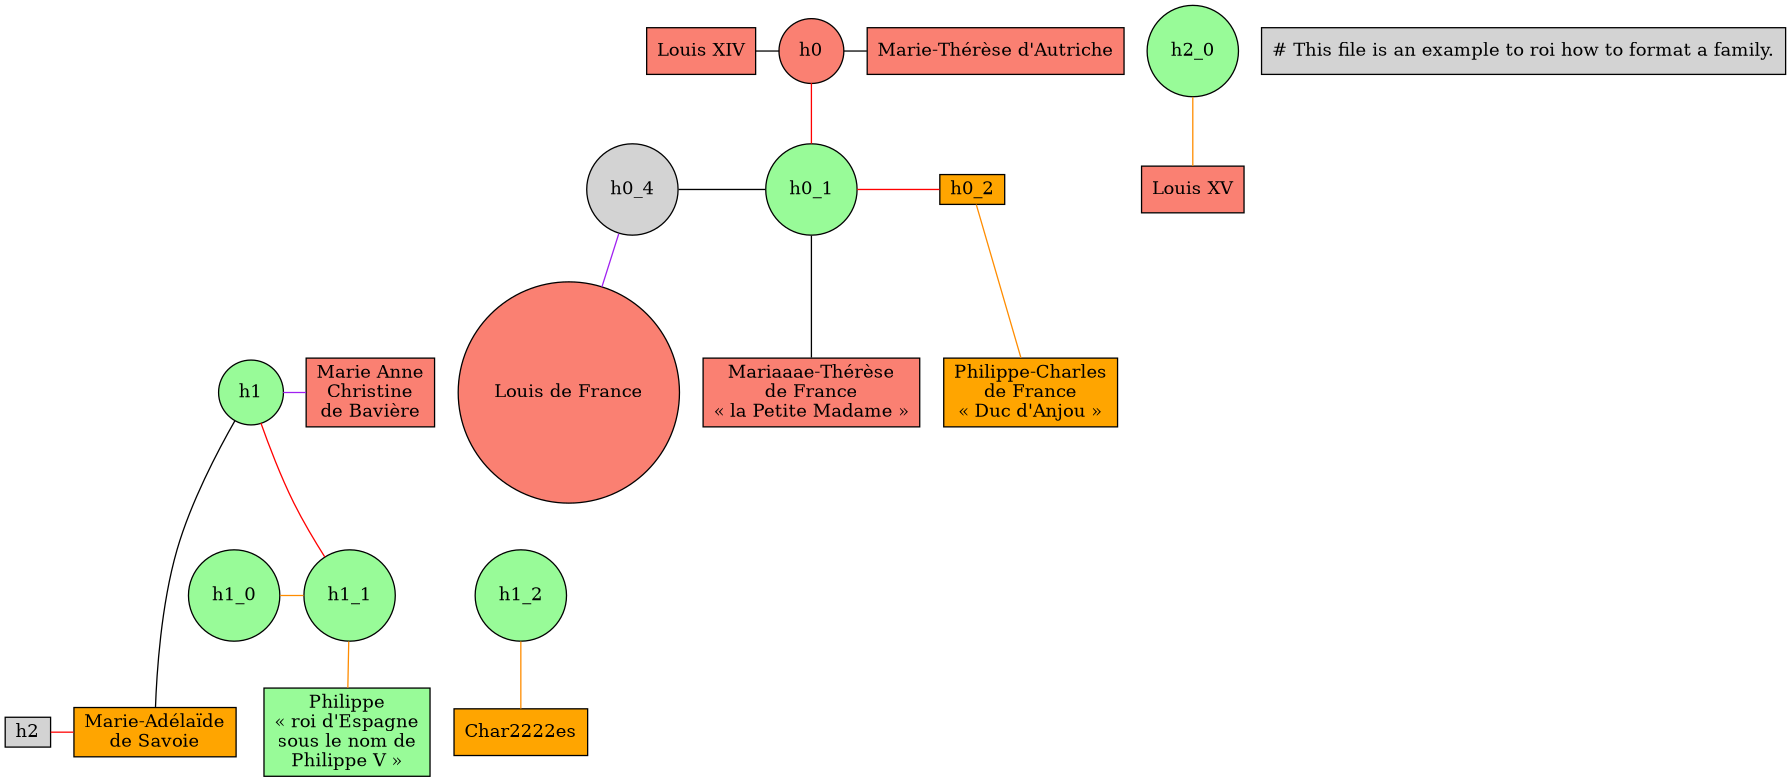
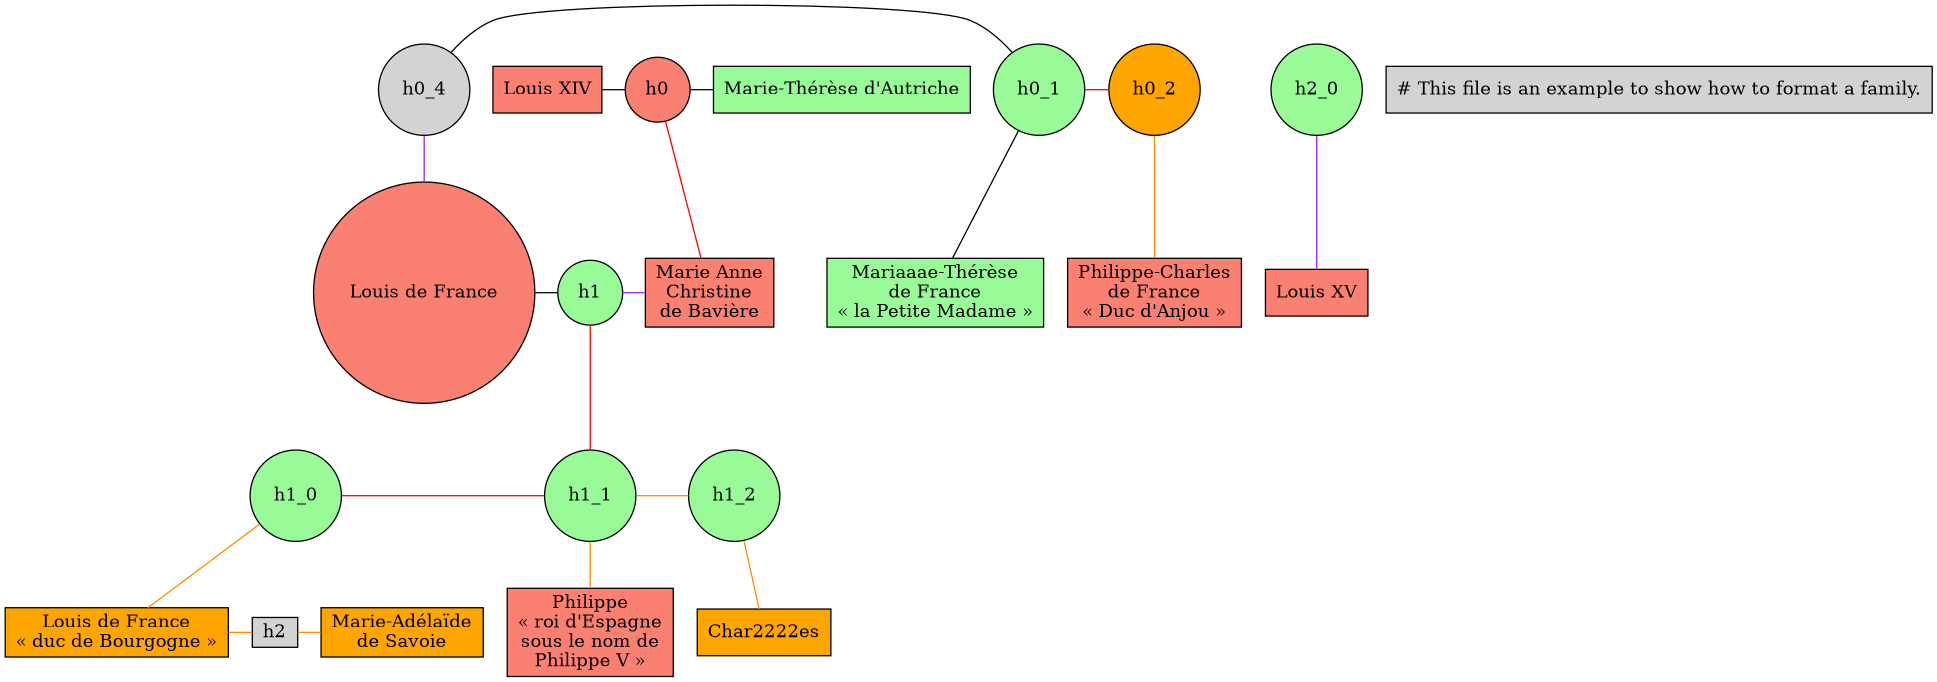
(996, 51) -> (842, 90)
(1524, 51) -> (1659, 90)
(811, 113) -> (683, 190)
(1193, 132) -> (1317, 202)
(972, 189) -> (1155, 90)
(811, 393) -> (935, 293)
(1031, 393) -> (1155, 293)
none -> (662, 496)
(175, 558) -> (547, 293)
(292, 596) -> (443, 496)
none -> (117, 632)
(62, 732) -> (309, 632)
(347, 732) -> (590, 632)
